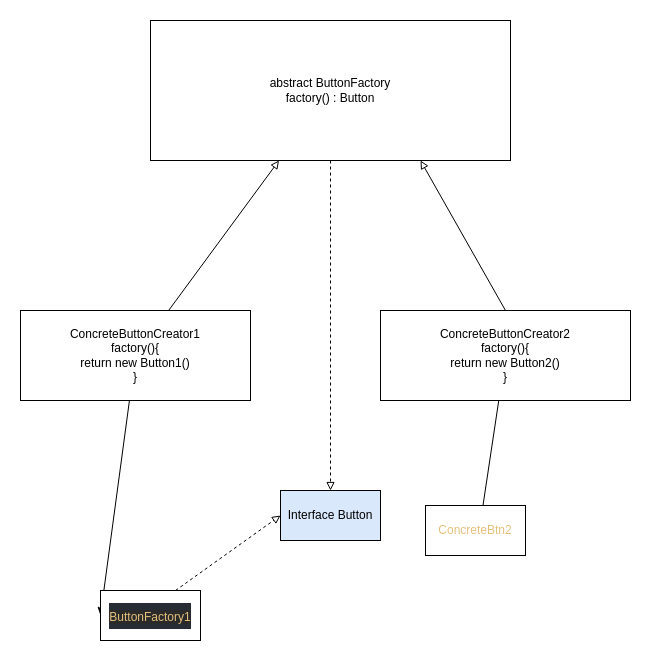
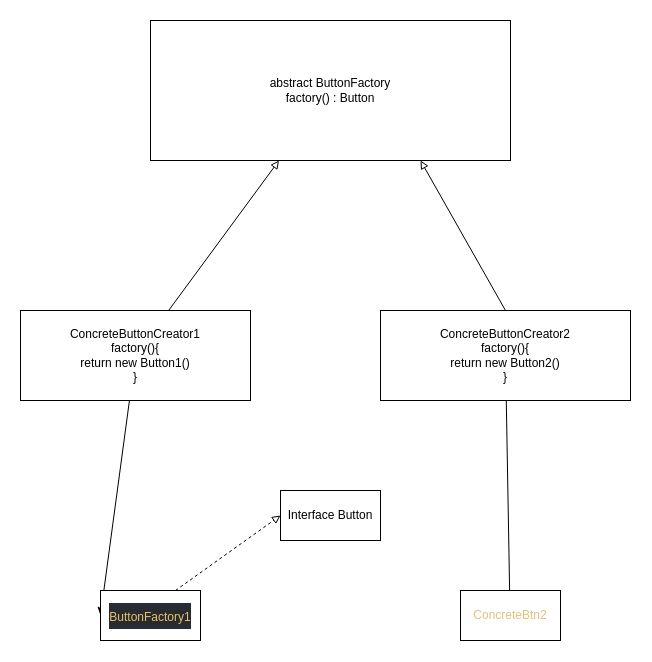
(331, 321) -> none
(331, 516) -> (331, 516)
(476, 531) -> (511, 616)
